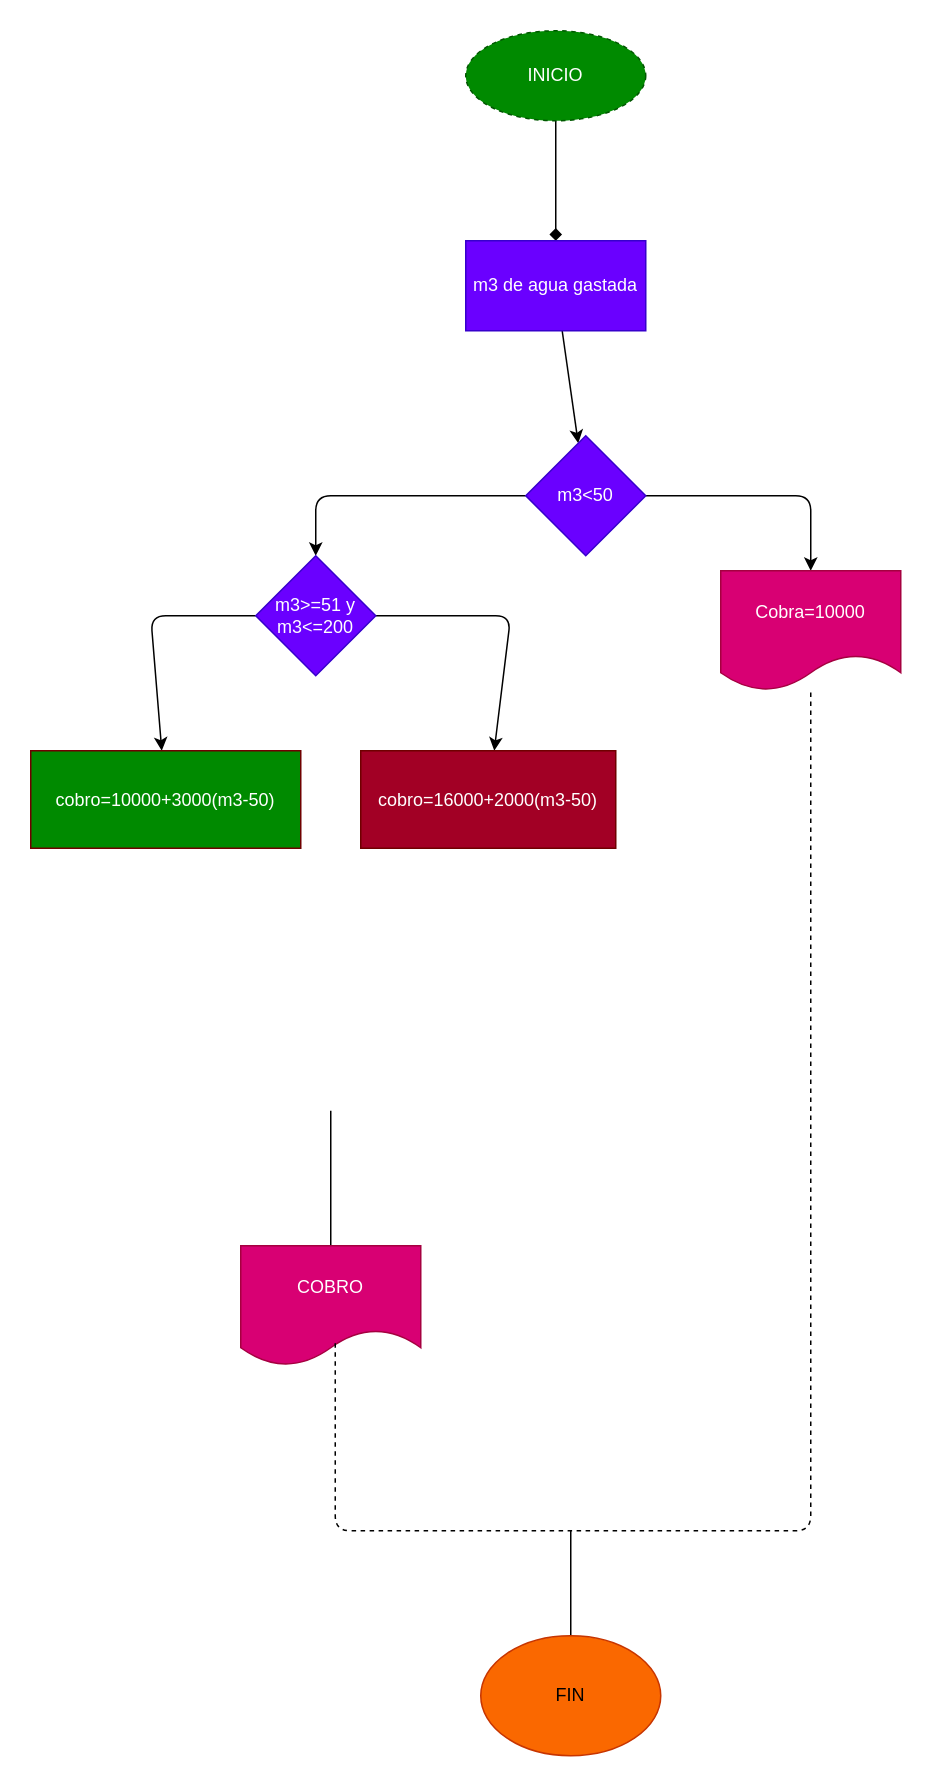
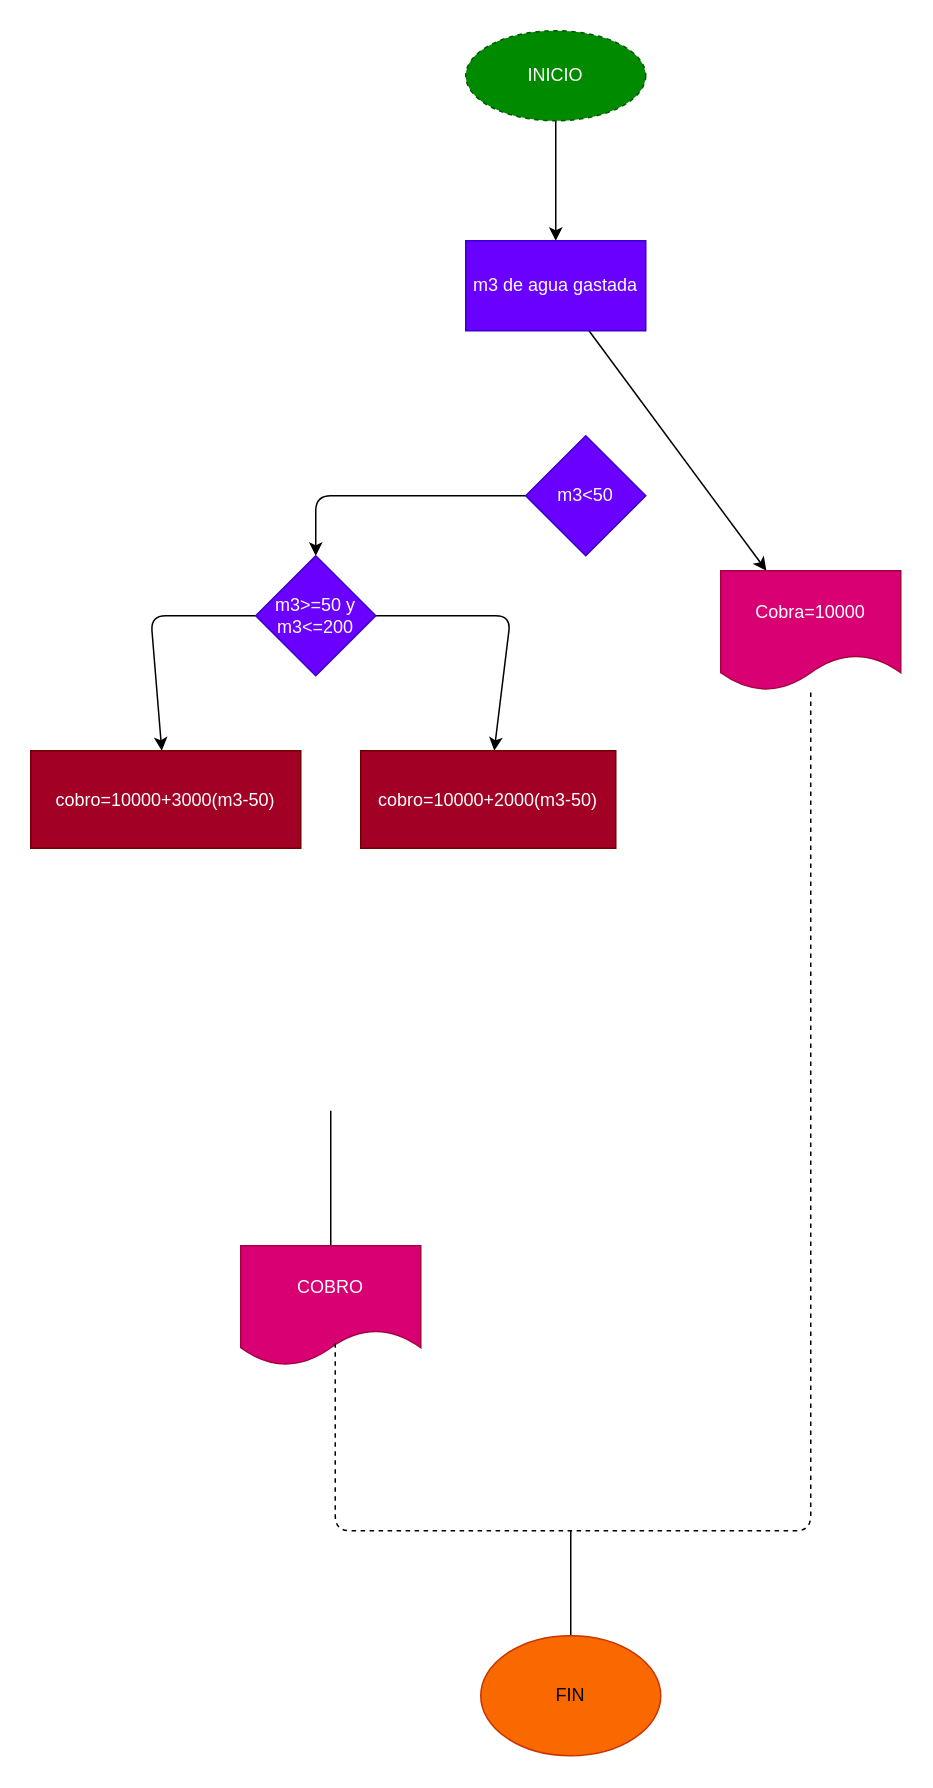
(556, 228) -> (556, 229)
(570, 382) -> (675, 447)
(756, 496) -> none
(316, 616) -> (316, 616)
(166, 800) -> (166, 800)
(488, 800) -> (488, 800)
